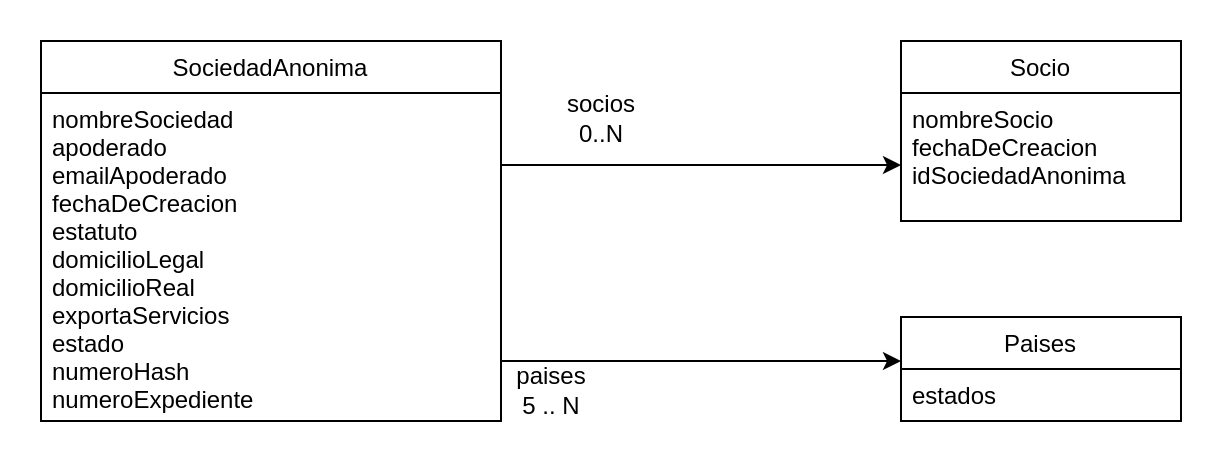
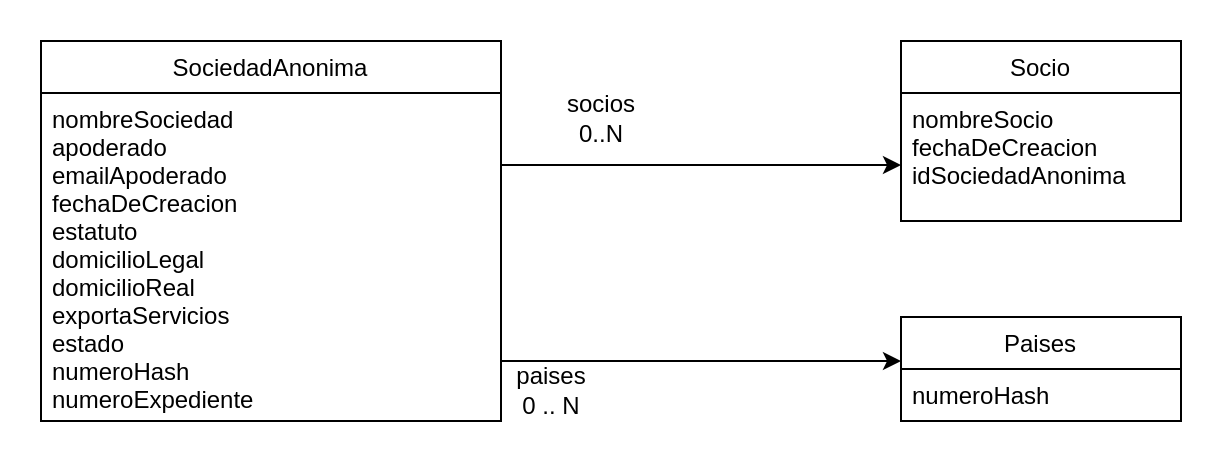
(552, 391) -> (552, 391)
(959, 396) -> (979, 396)
